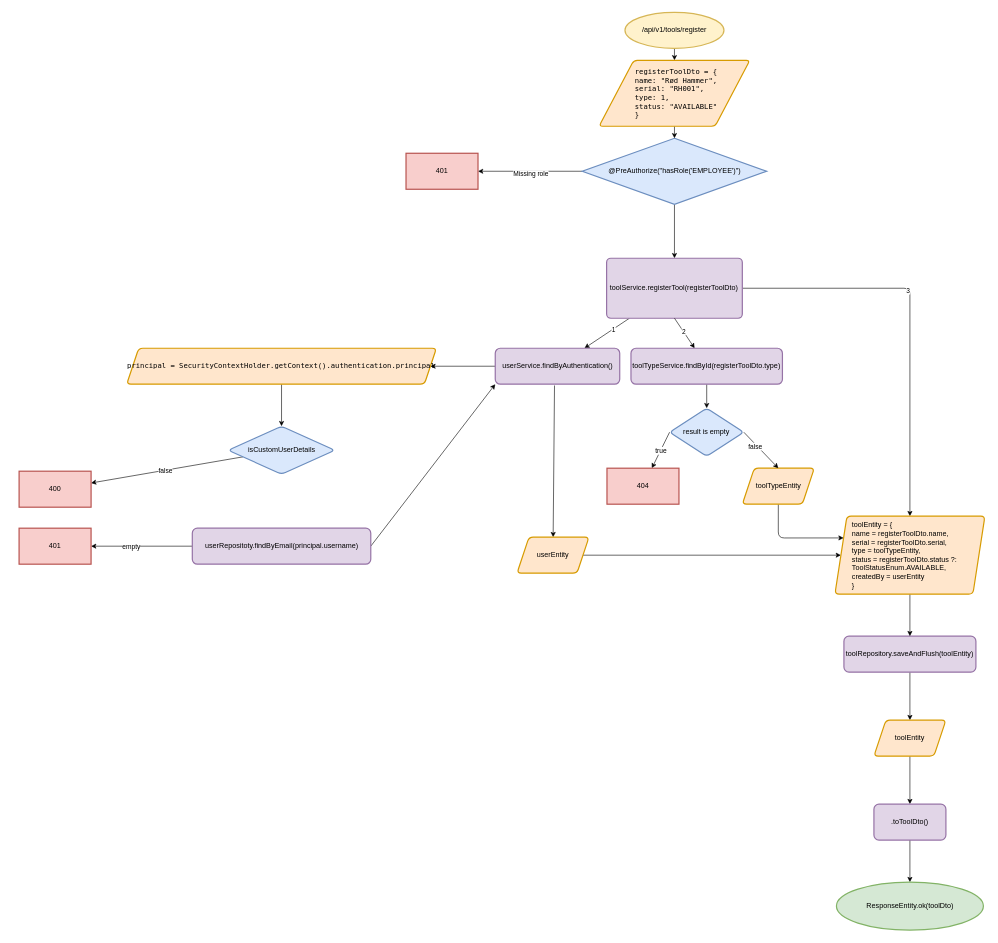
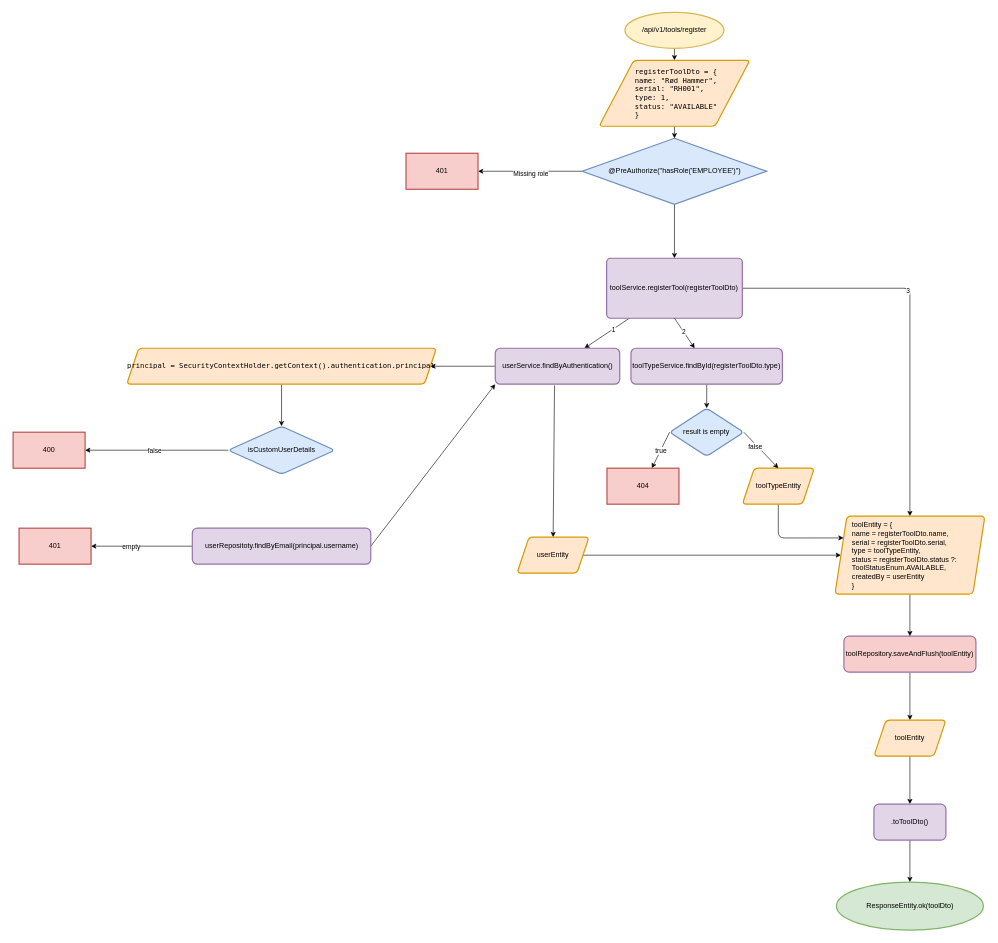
(55, 489) -> (49, 450)
(910, 654) -> (910, 654)
